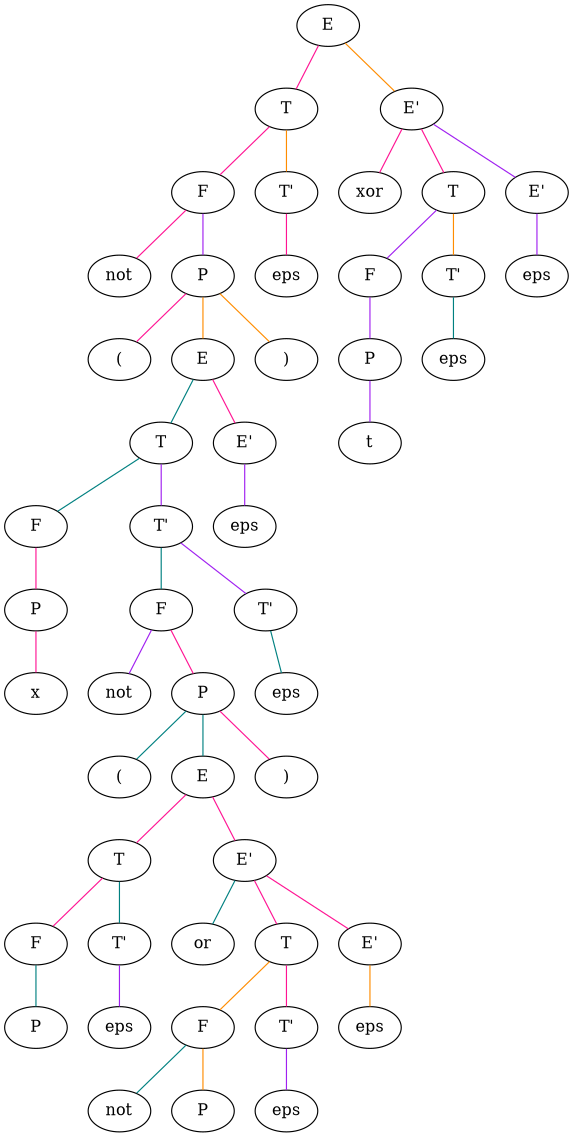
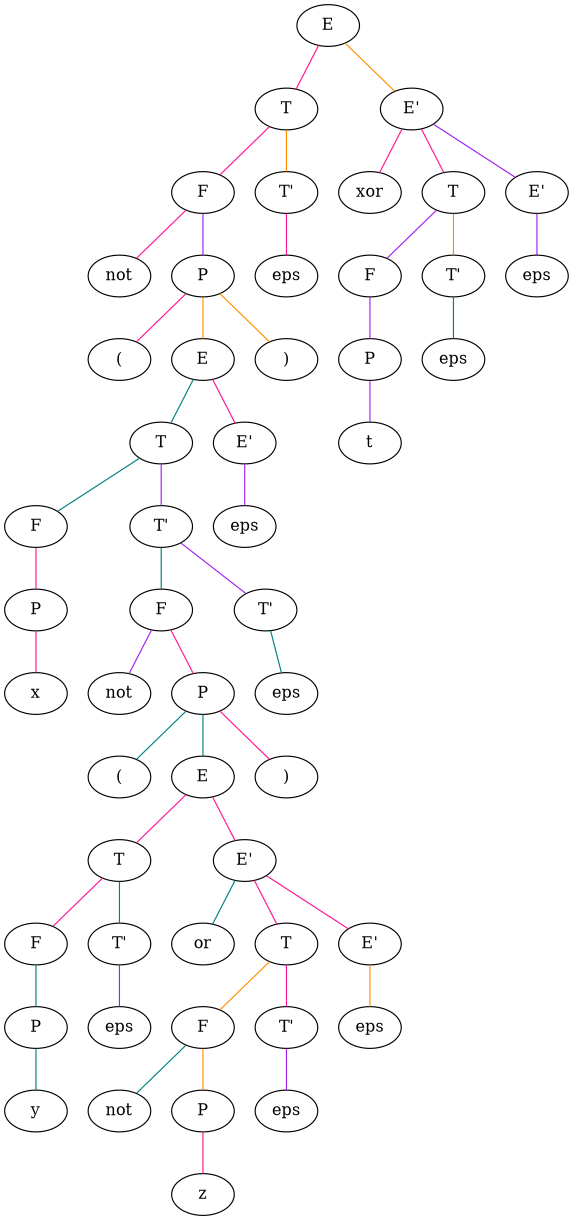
none -> (36, 1111)
none -> (203, 1195)
